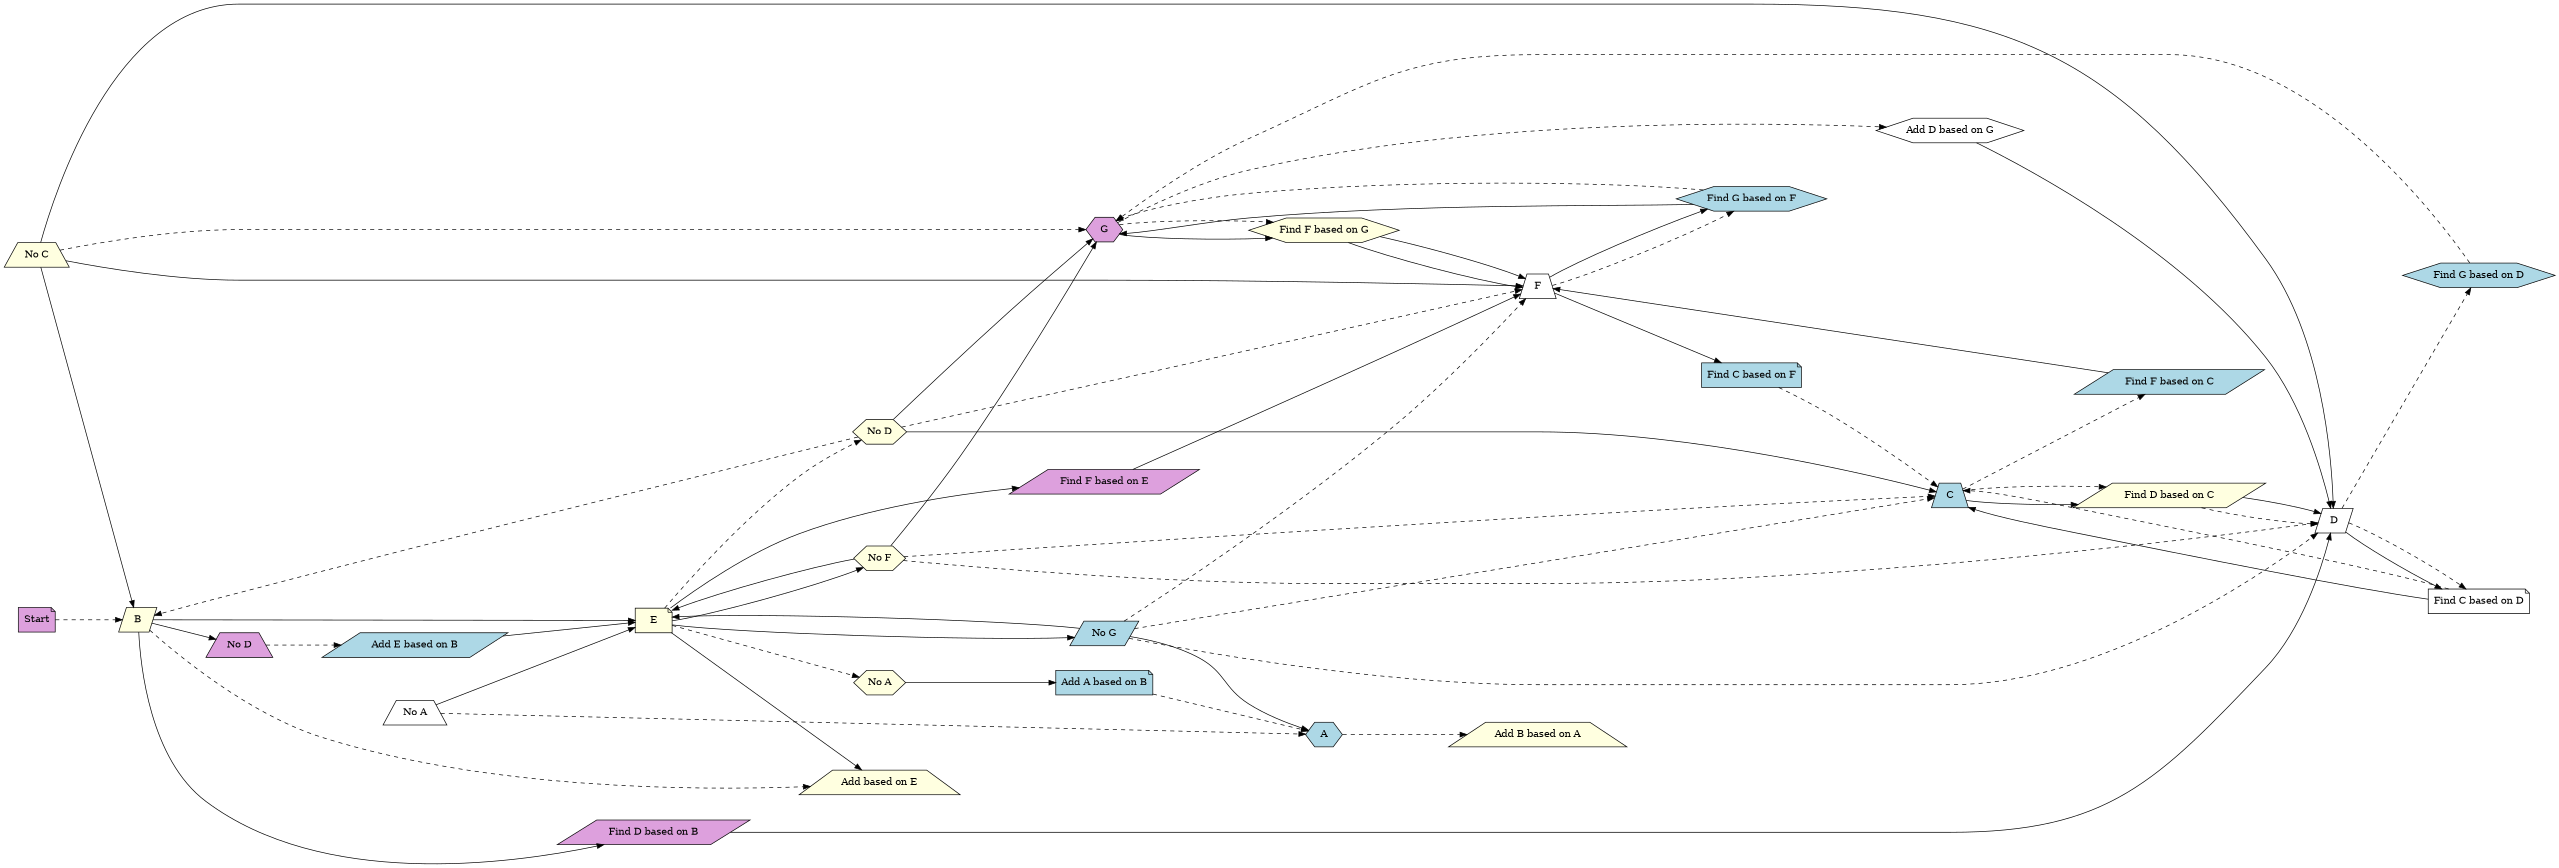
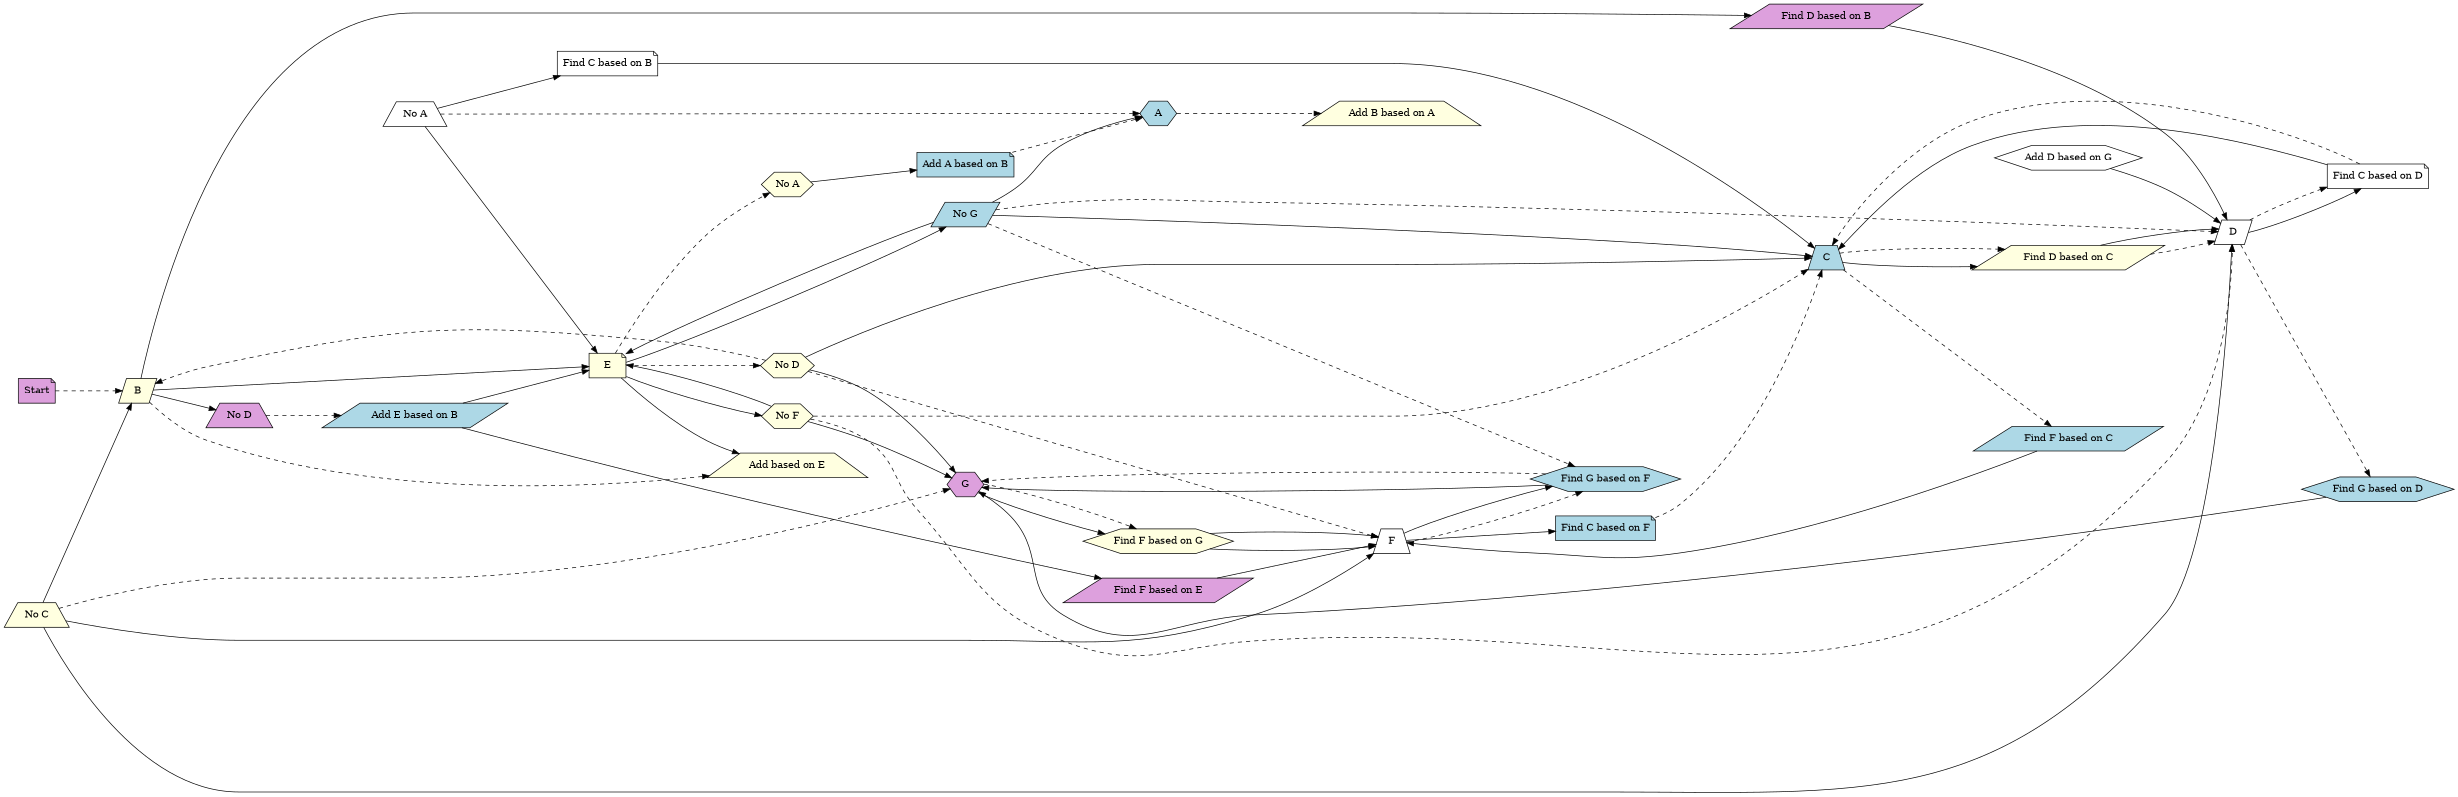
(1816, 55) -> (1620, 587)
none -> (608, 64)
(1492, 134) -> none
(1332, 475) -> (1278, 344)
(832, 523) -> (777, 506)
(1531, 564) -> (1399, 230)
